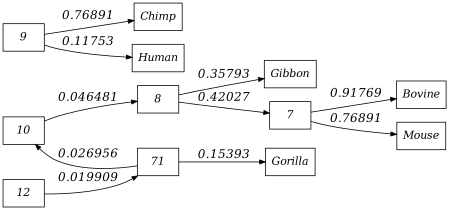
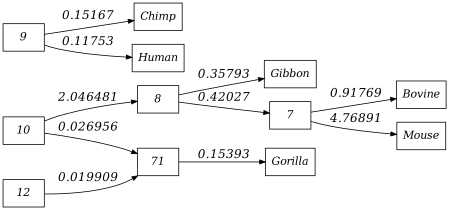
(88, 16) -> (88, 16)
(88, 98) -> (88, 98)
(356, 119) -> (356, 119)
(86, 168) -> (89, 141)
